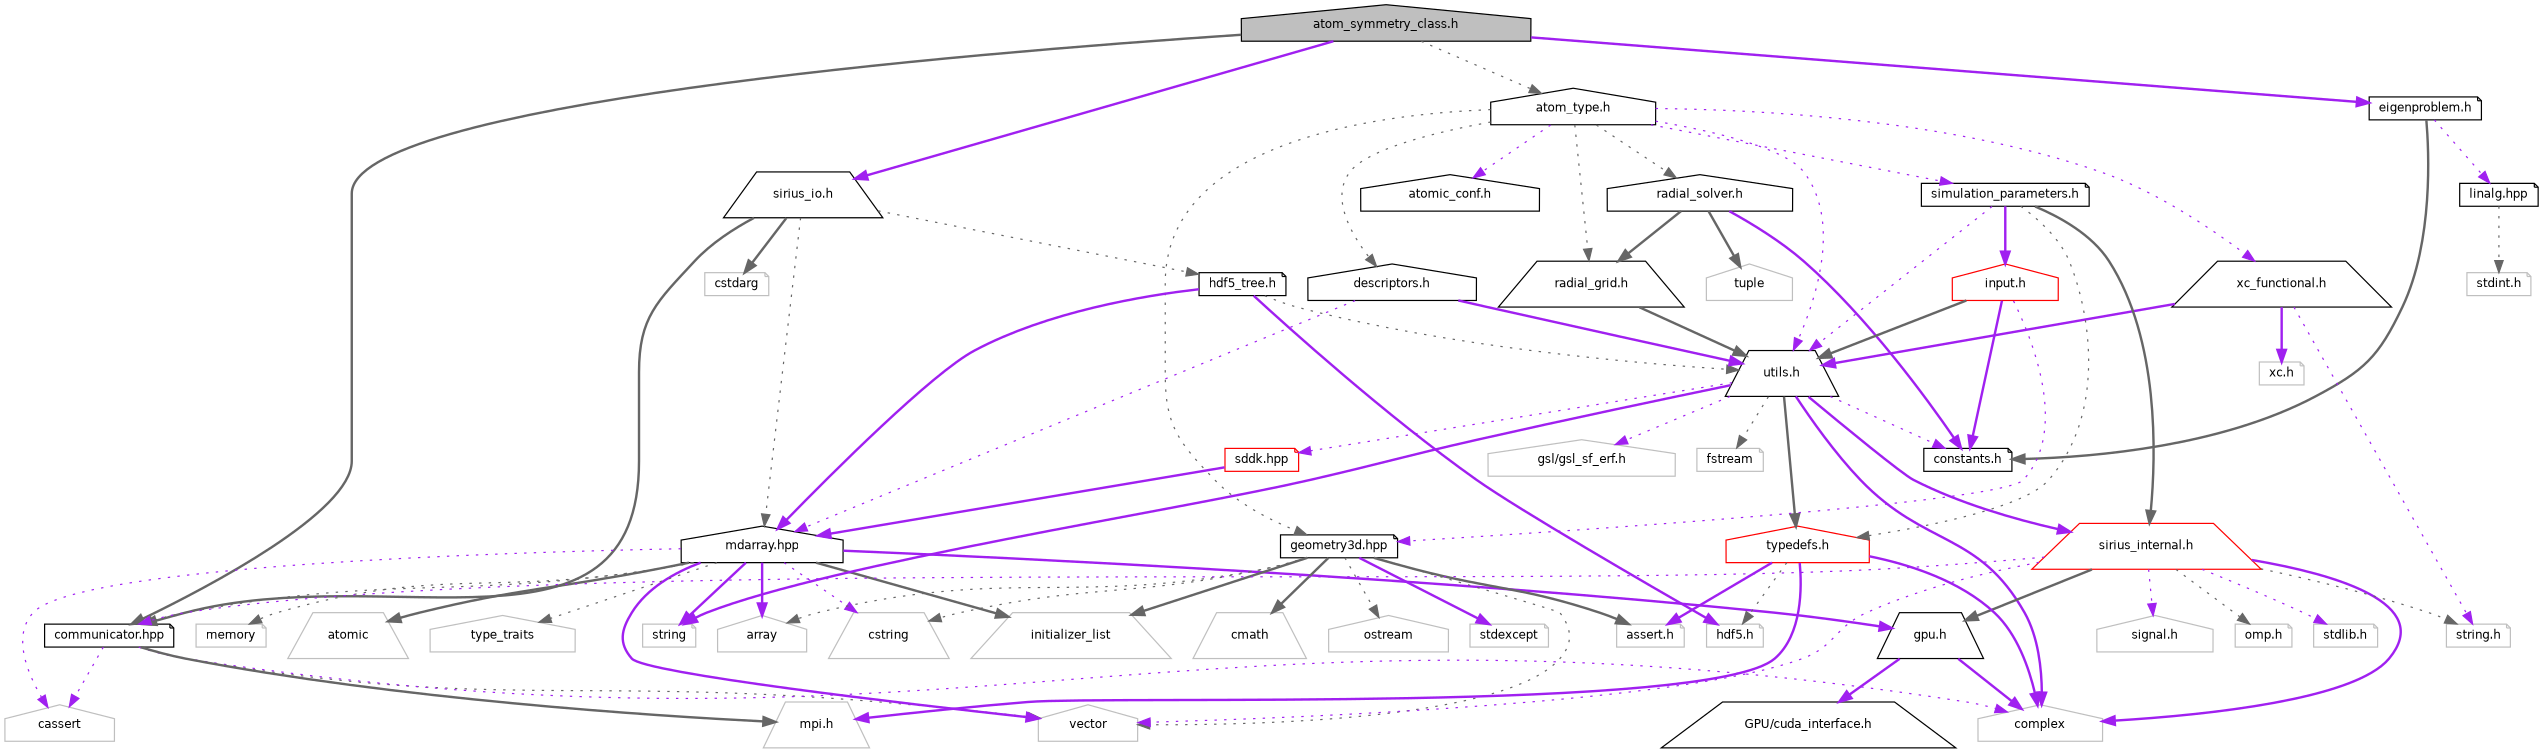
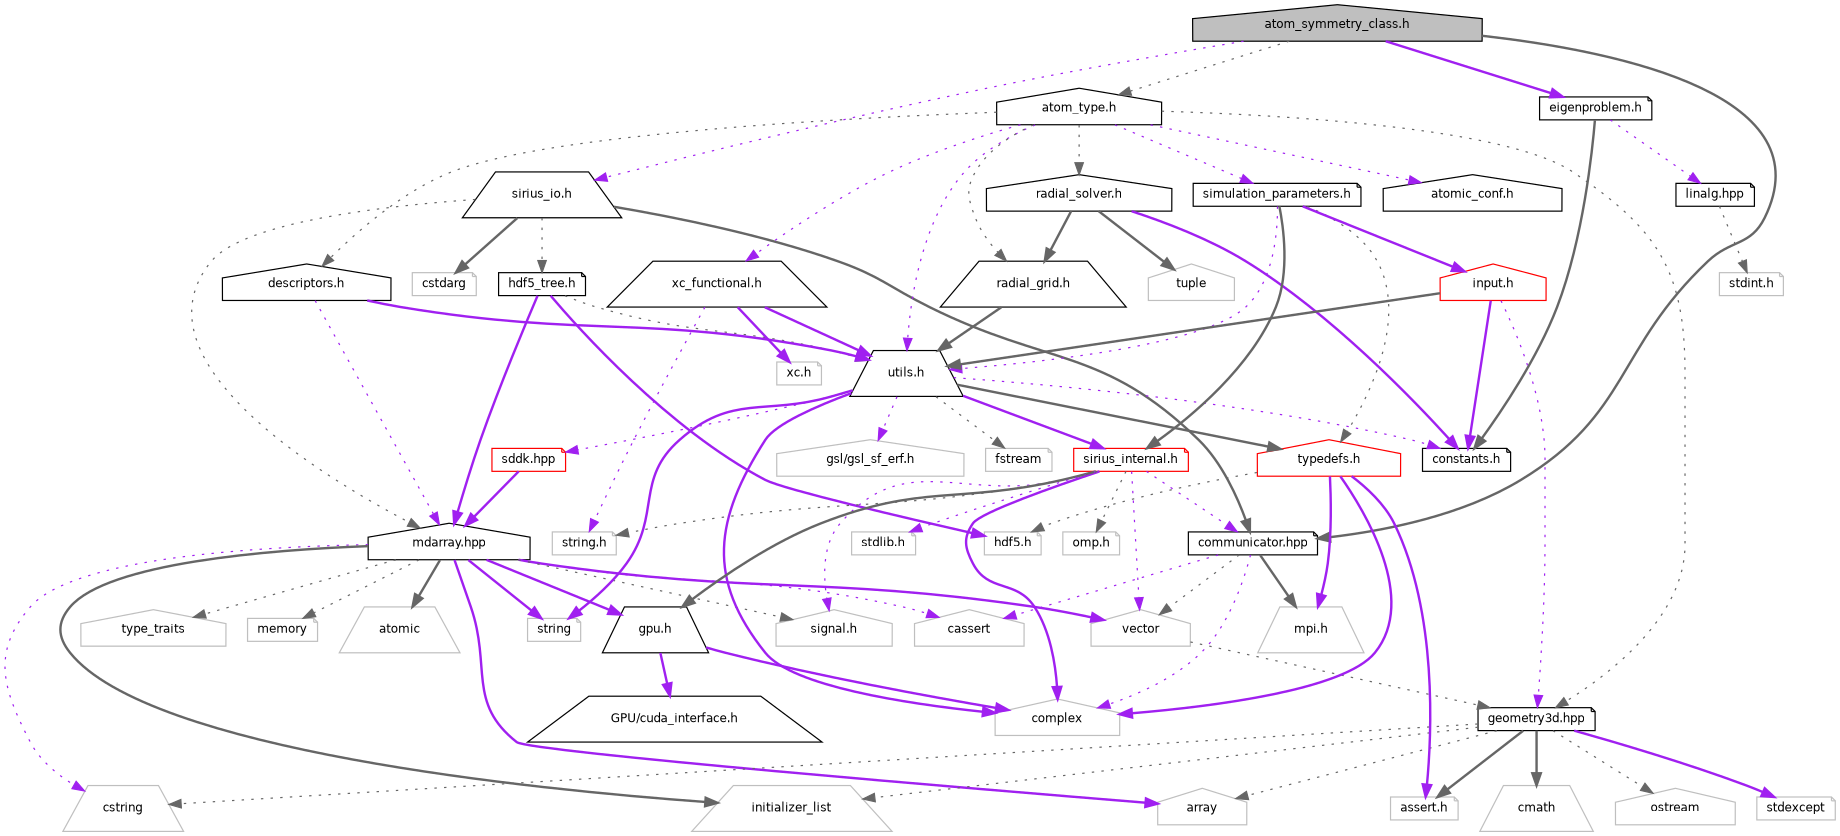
(1100, 108) -> (924, 102)
(2146, 546) -> (1131, 460)
(1225, 584) -> (1177, 762)
(422, 588) -> (649, 588)
(1512, 686) -> (1327, 672)
